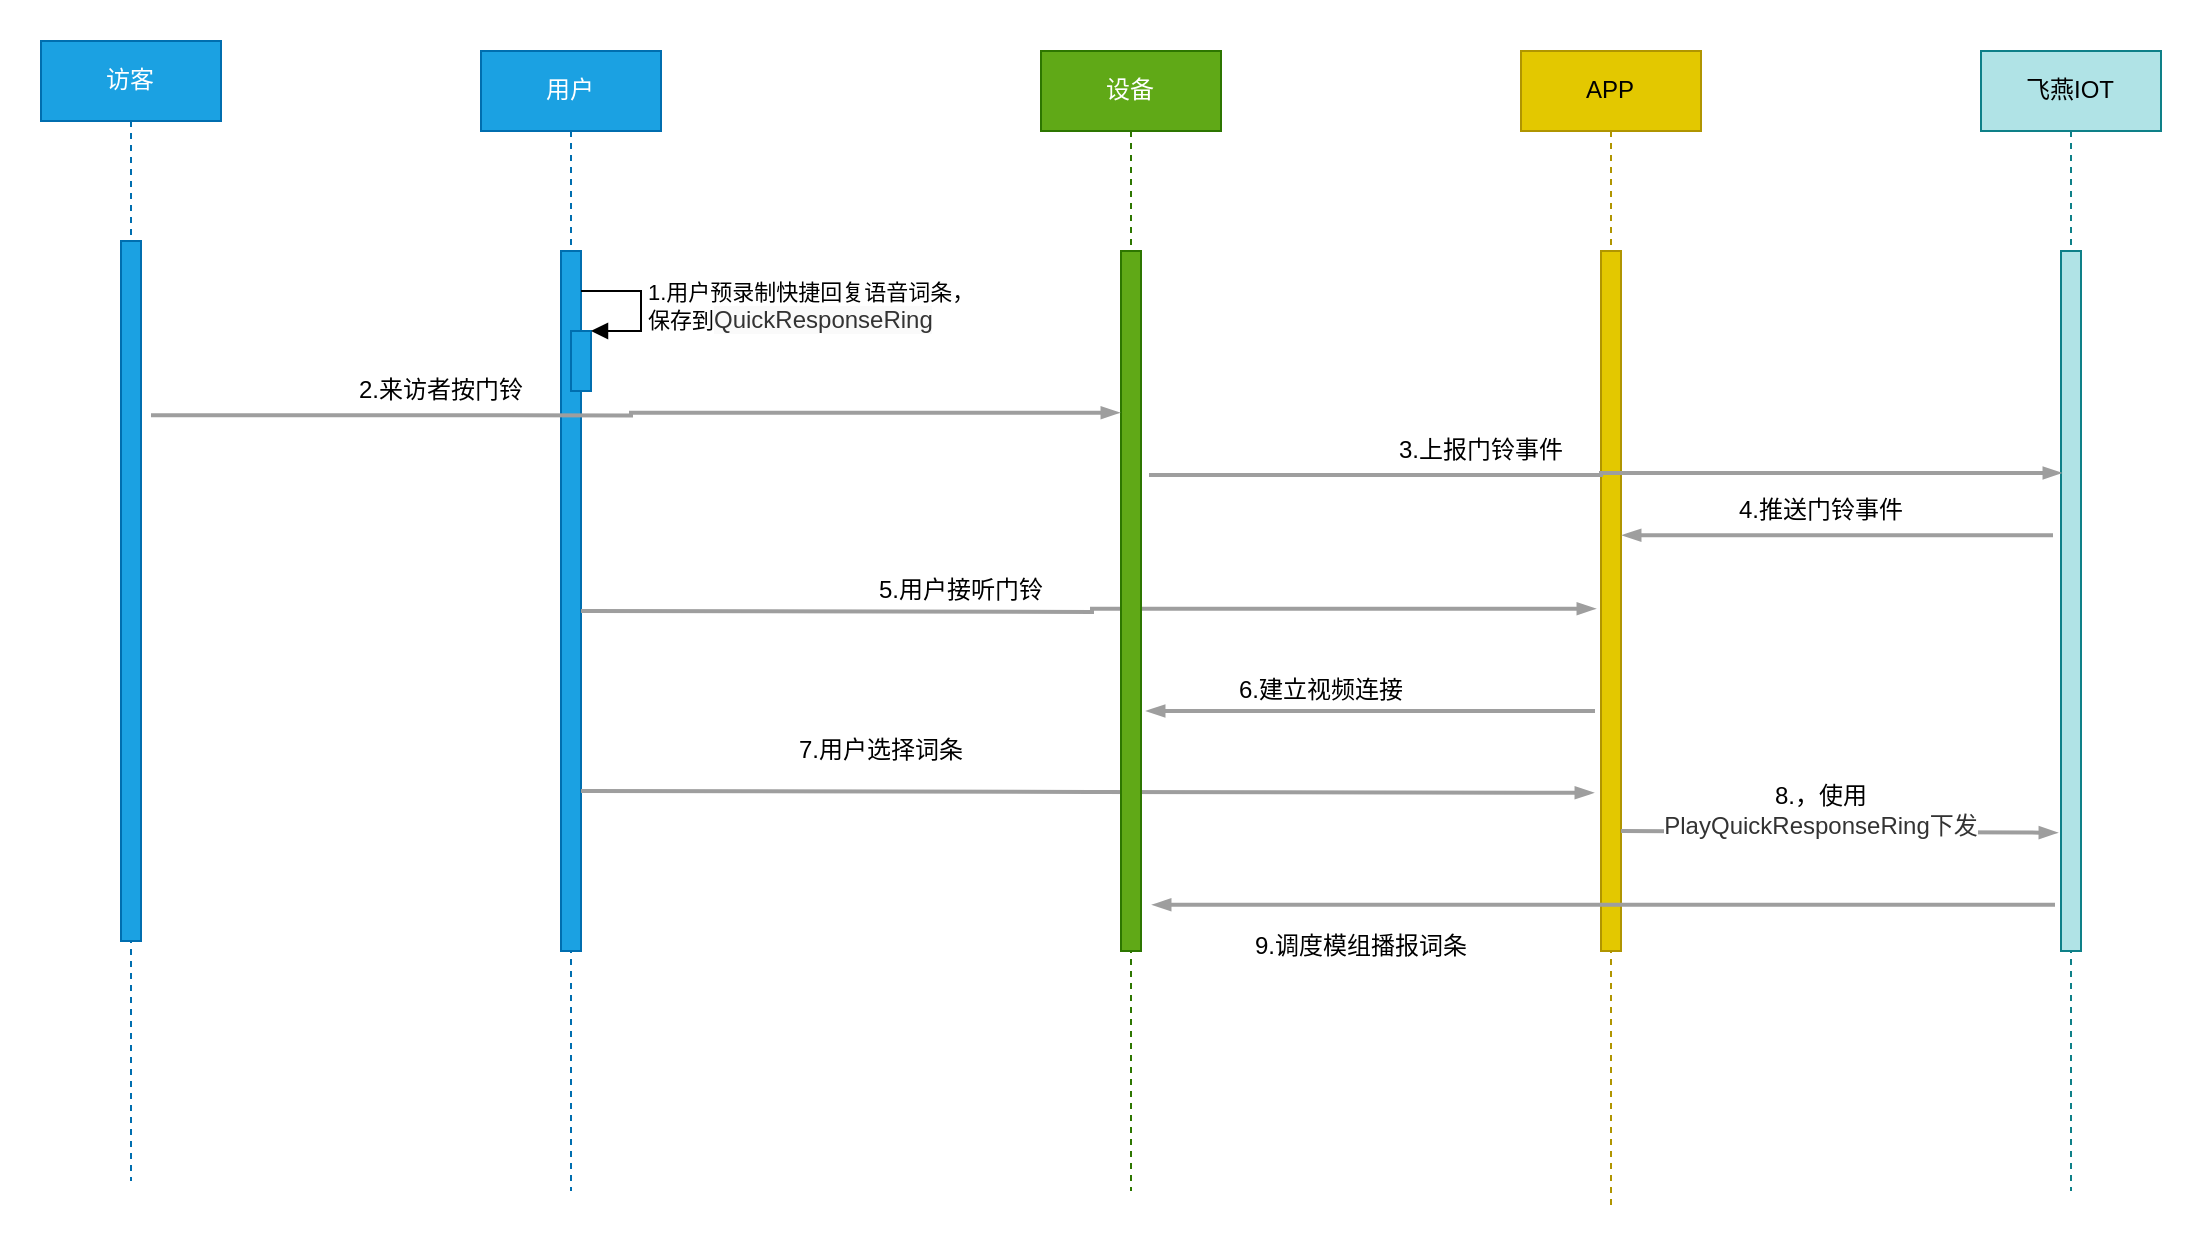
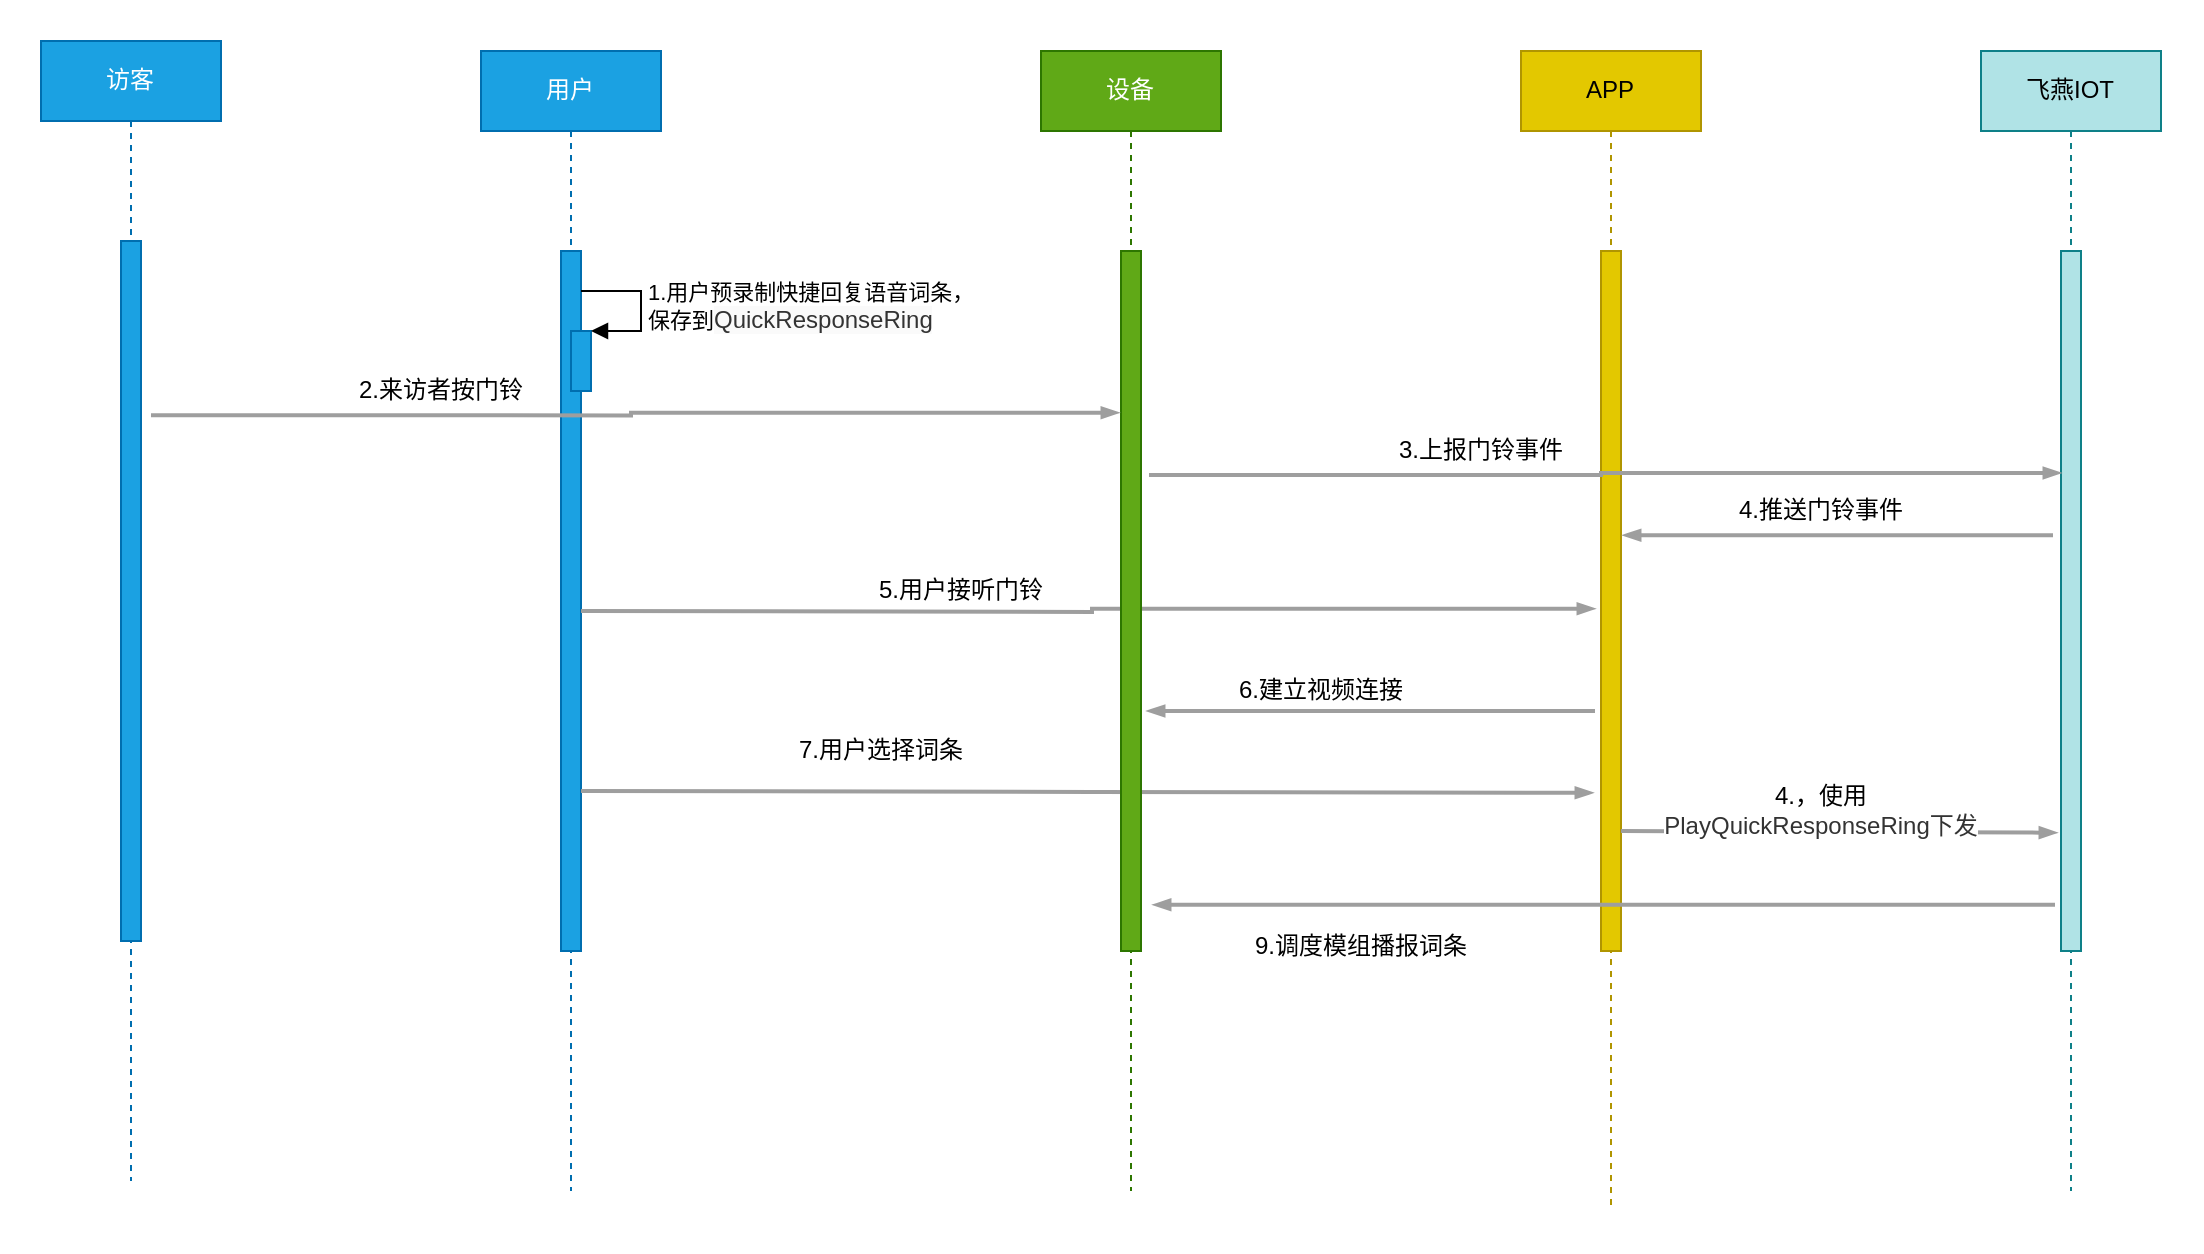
(1822, 811) -> (1822, 811)
